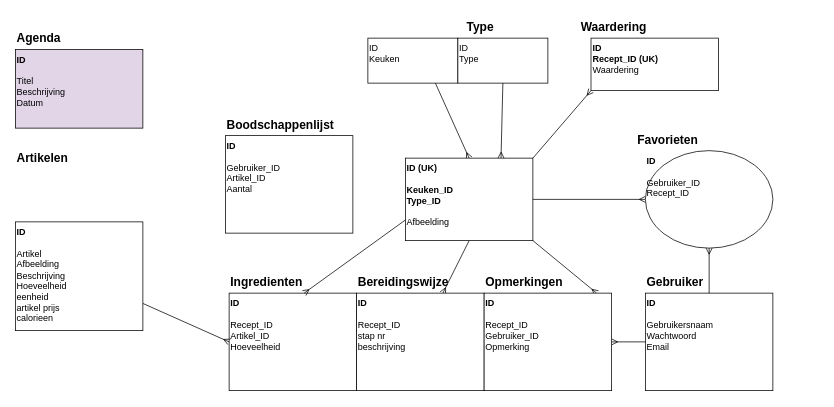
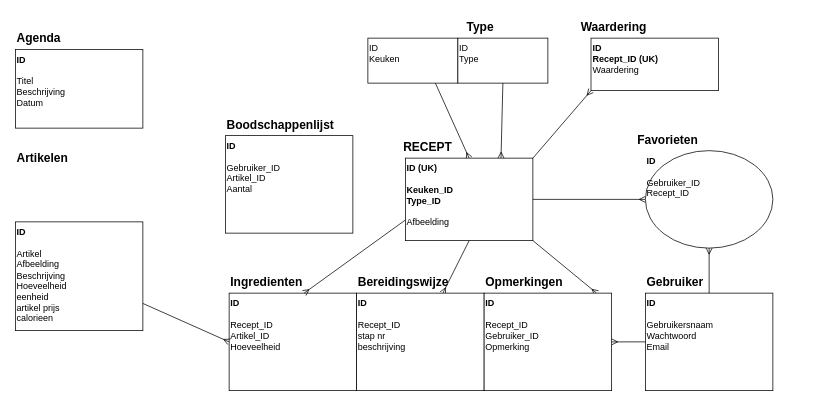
(79, 89) -> (79, 89)
none -> (428, 147)
